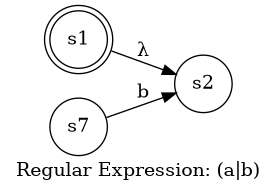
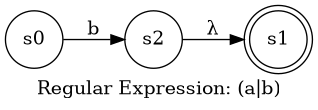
(137, 60) -> (206, 40)
(79, 127) -> (34, 40)
